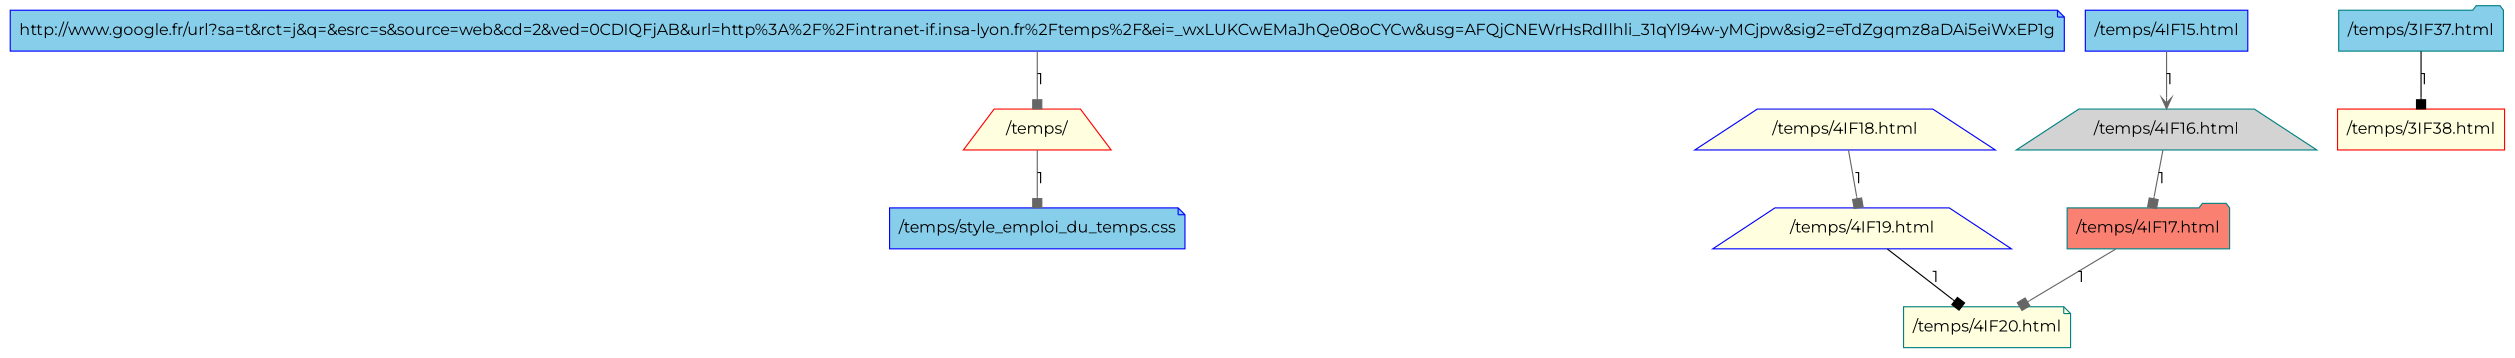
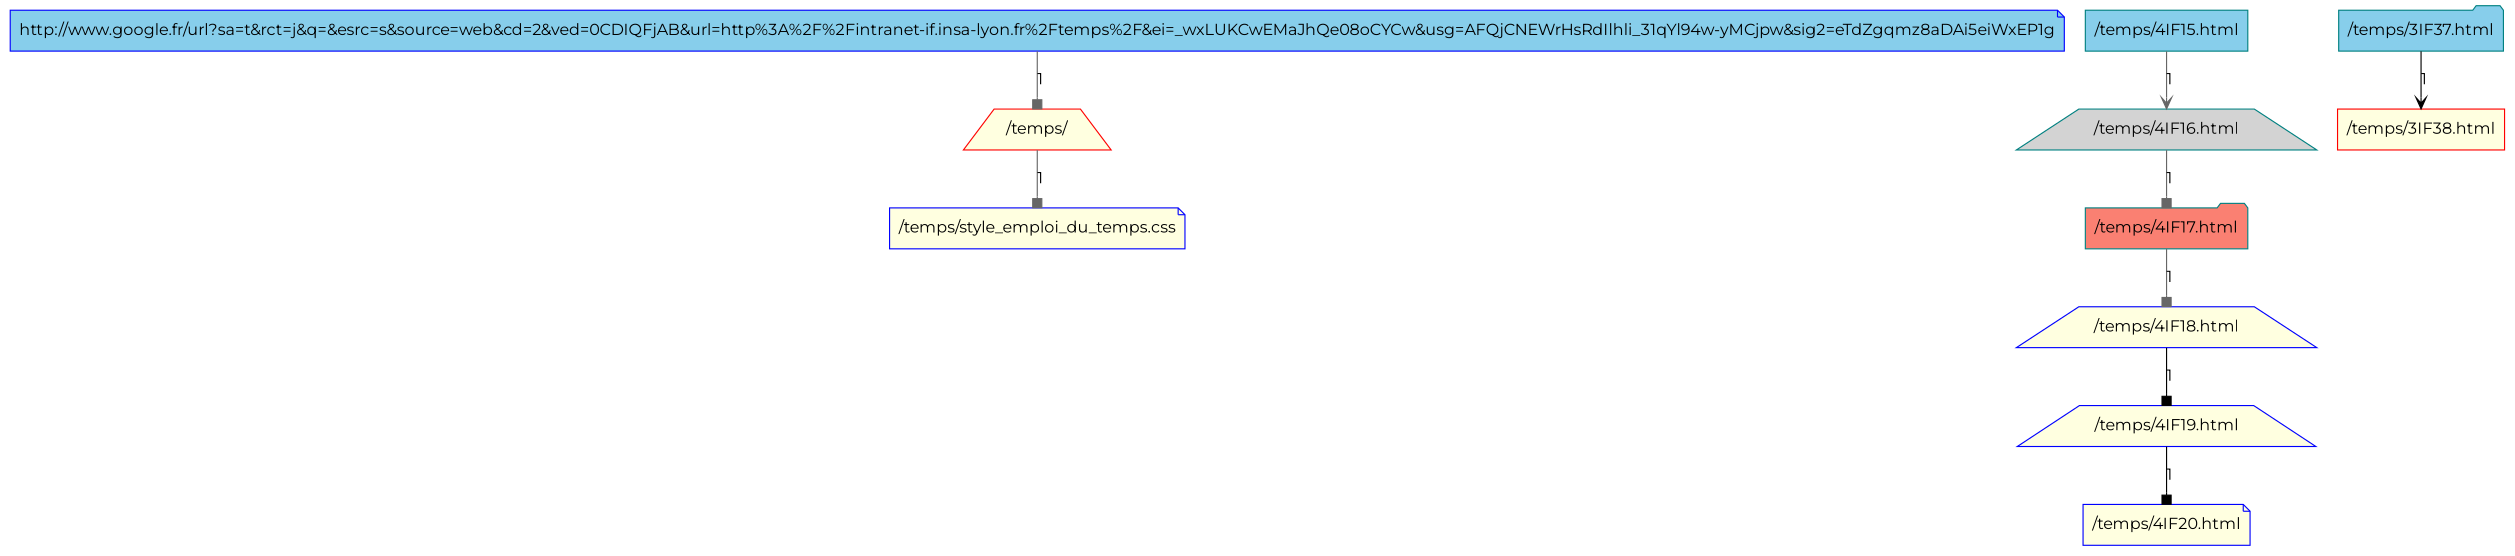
(2167, 31) -> (2167, 31)
(2421, 74) -> (2421, 74)
(1853, 173) -> (2167, 371)
(1037, 228) -> (1037, 228)
(2073, 275) -> (2167, 272)
(1987, 327) -> (2167, 525)
